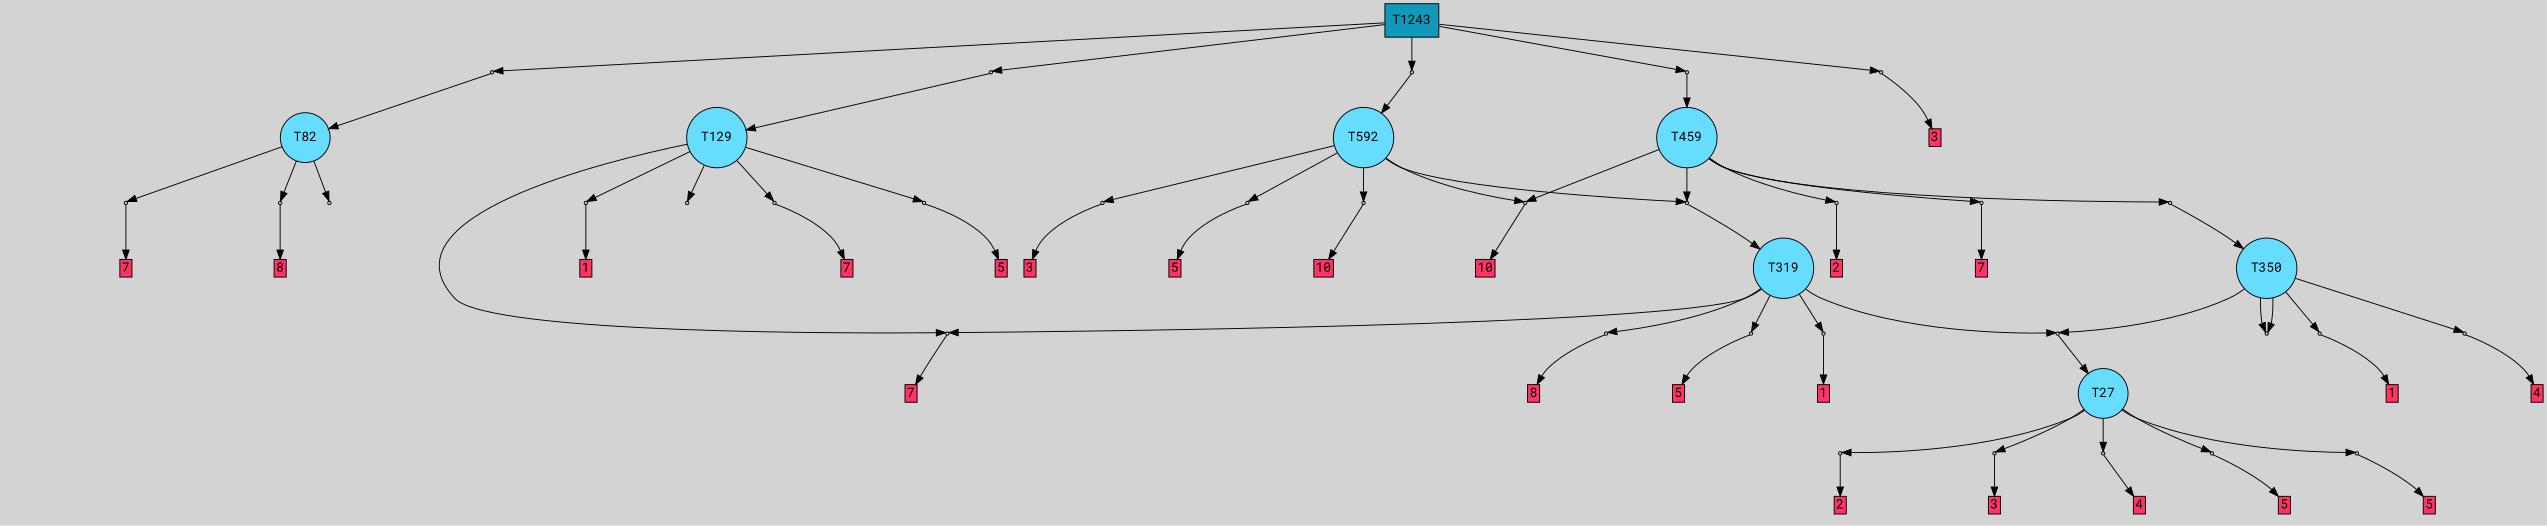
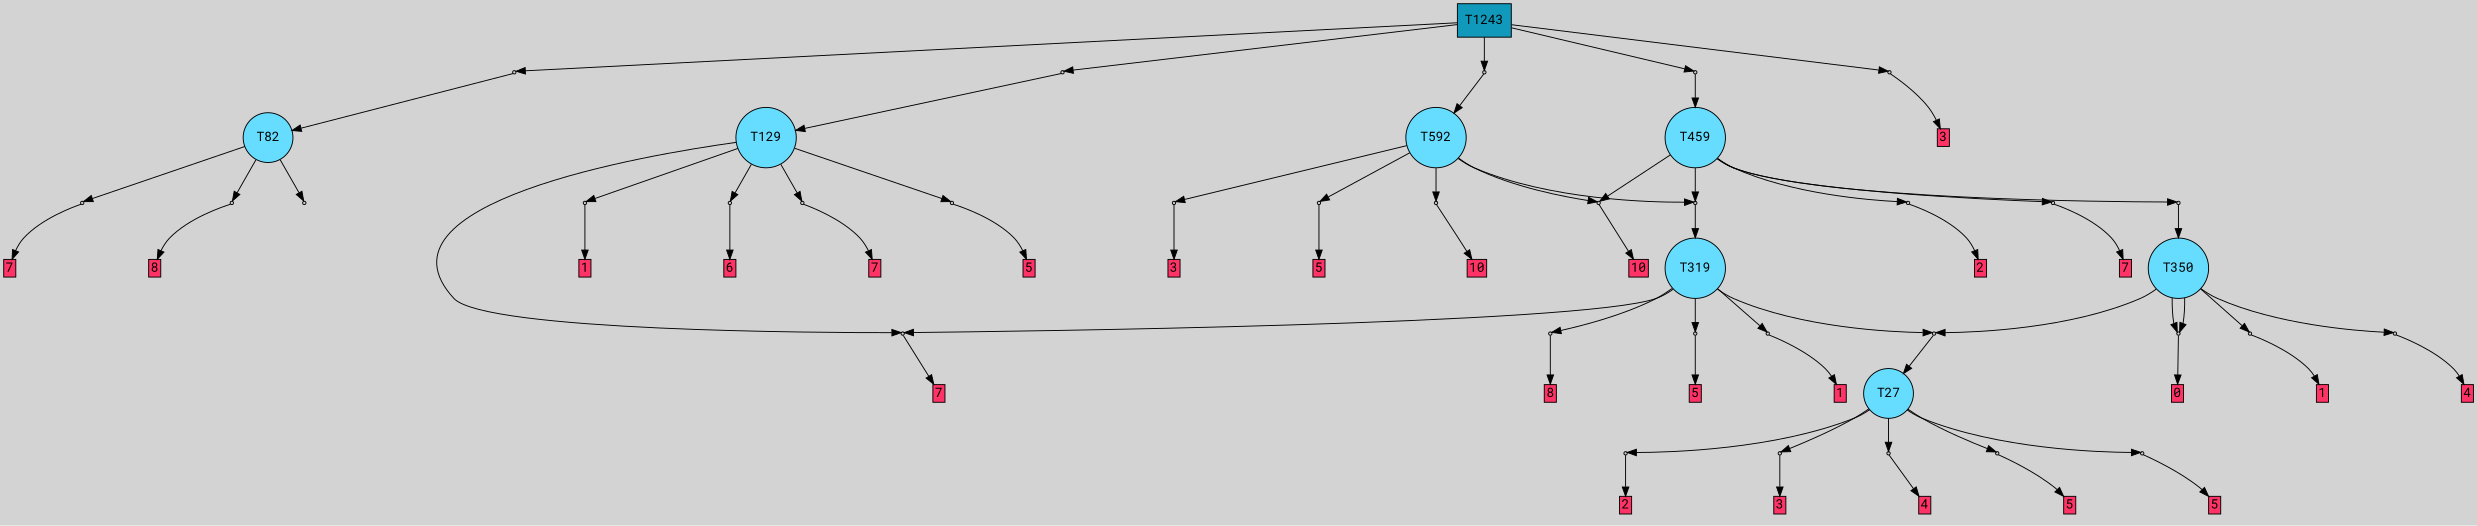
none -> (730, 268)
none -> (2178, 393)
